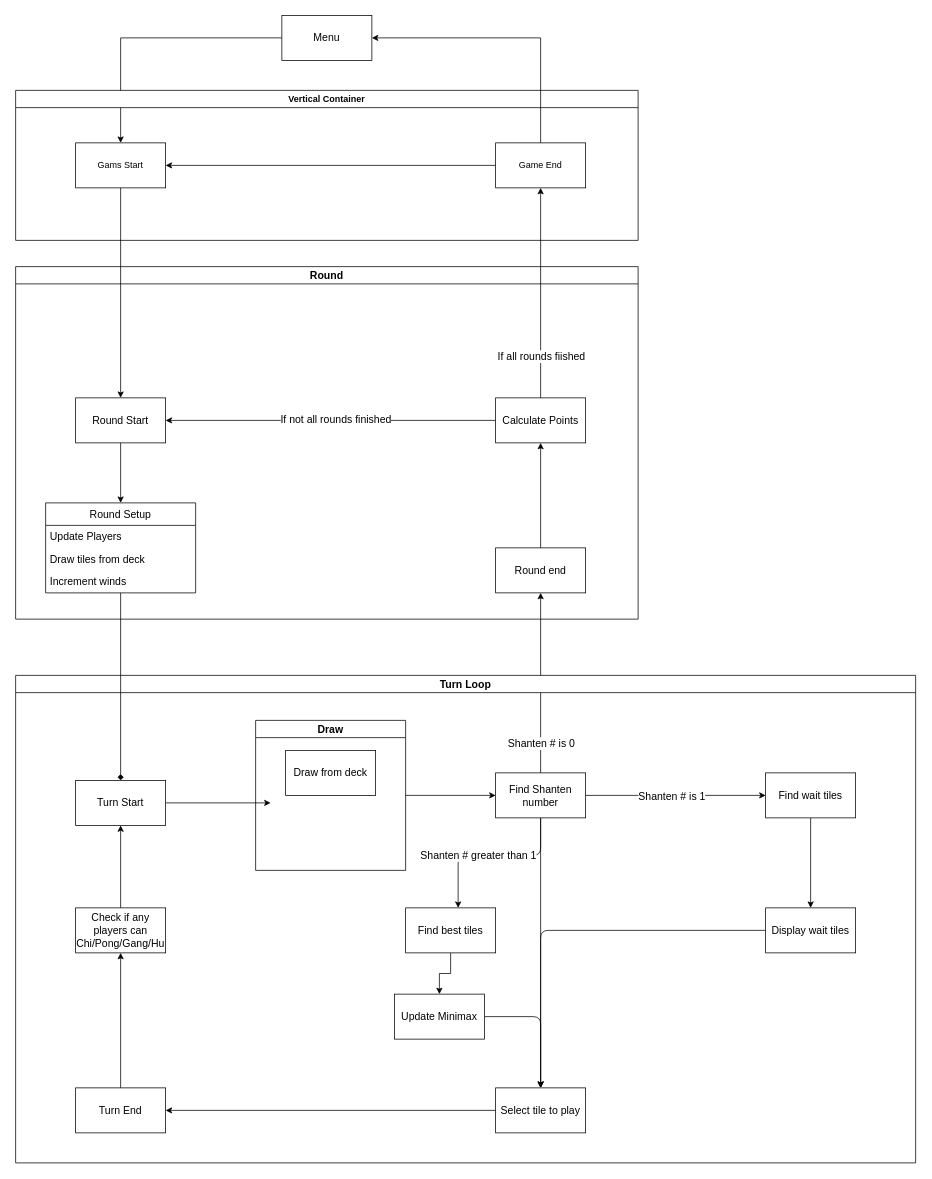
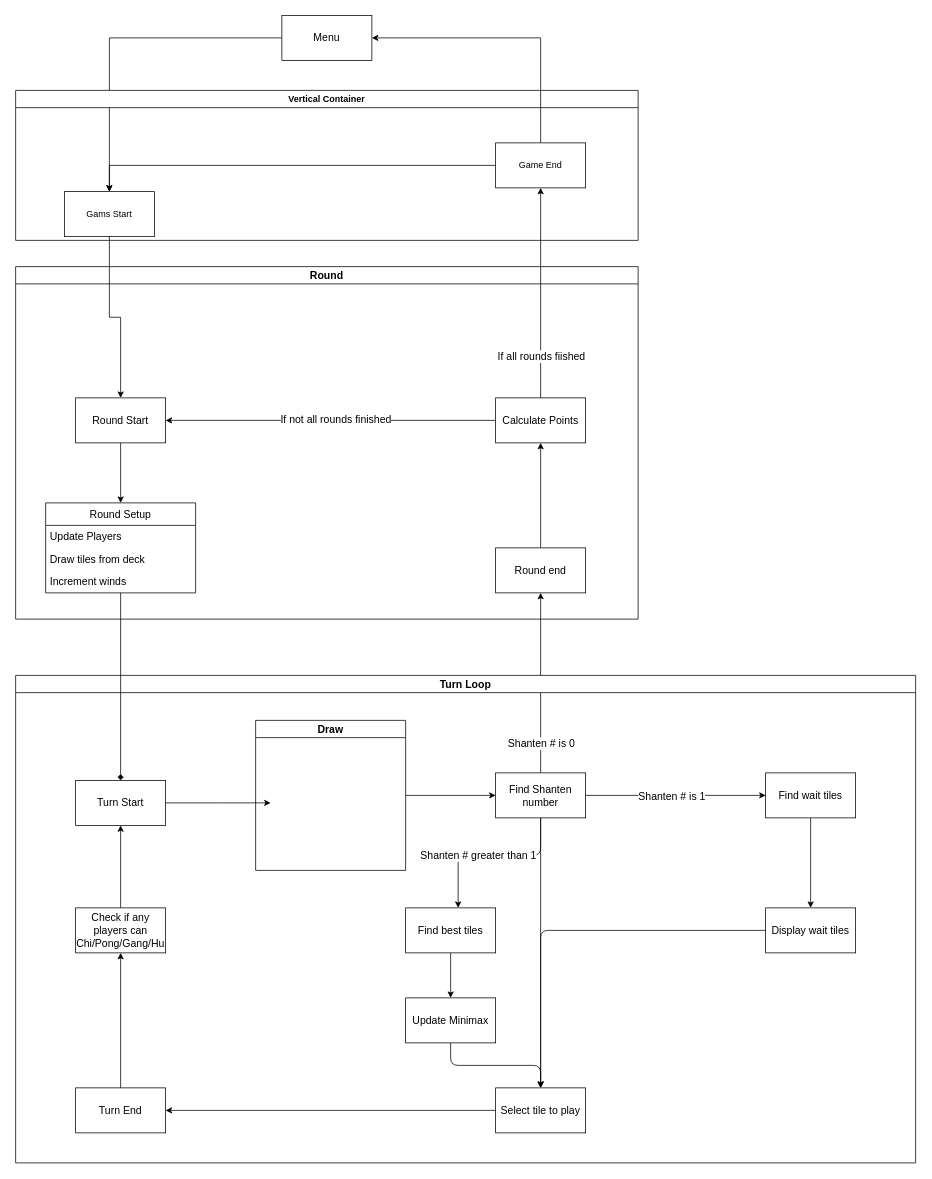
(120, 165) -> (109, 214)
(330, 773) -> none
(439, 1017) -> (450, 1020)
